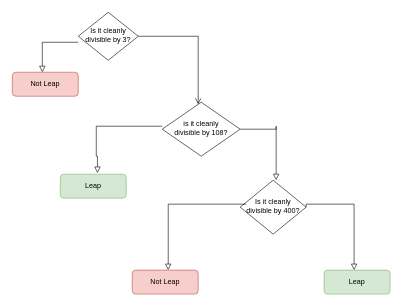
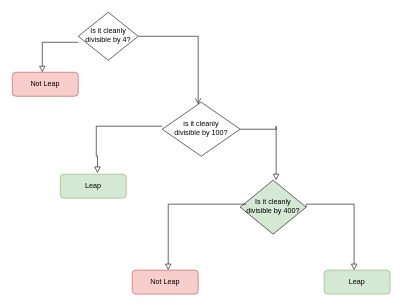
(108, 35) -> (108, 35)
(201, 128) -> (201, 128)
(273, 207) -> (273, 207)
